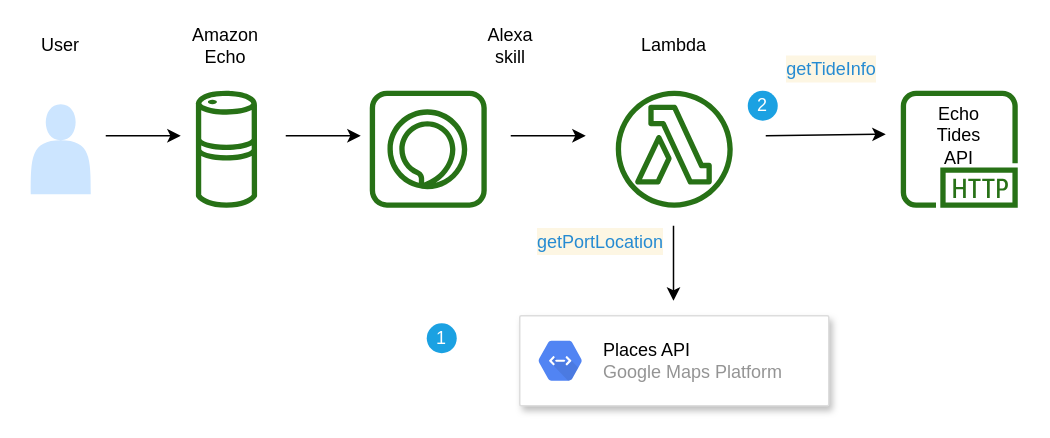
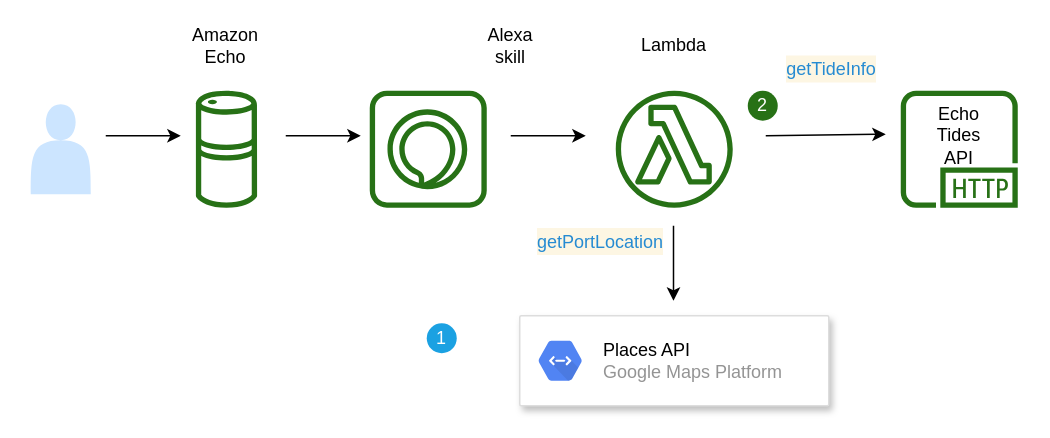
(61, 46) -> none
(763, 106) -> (763, 106)
